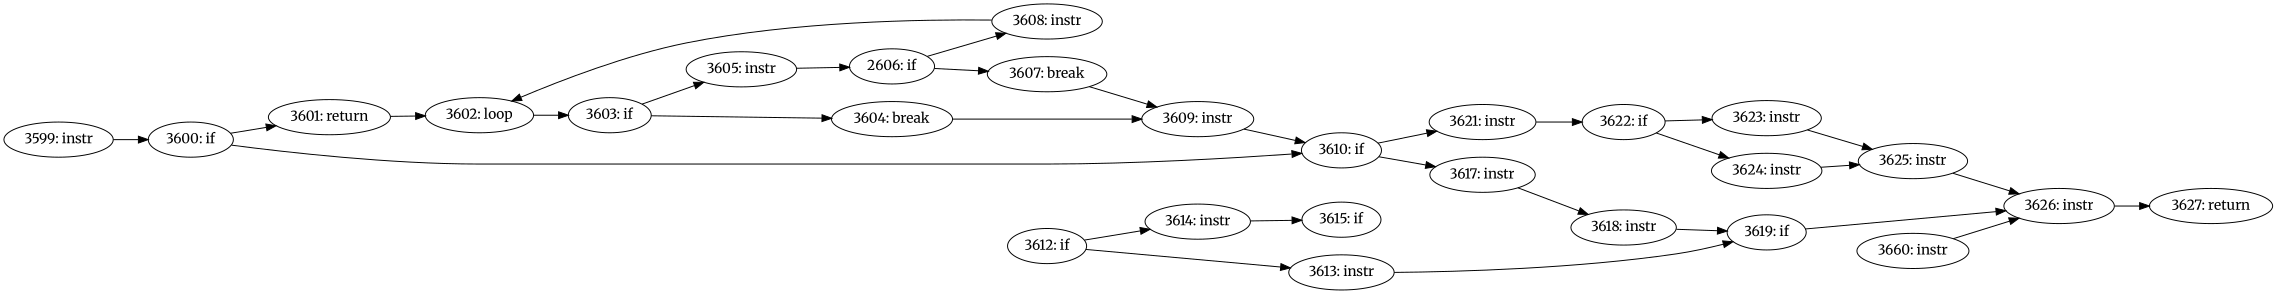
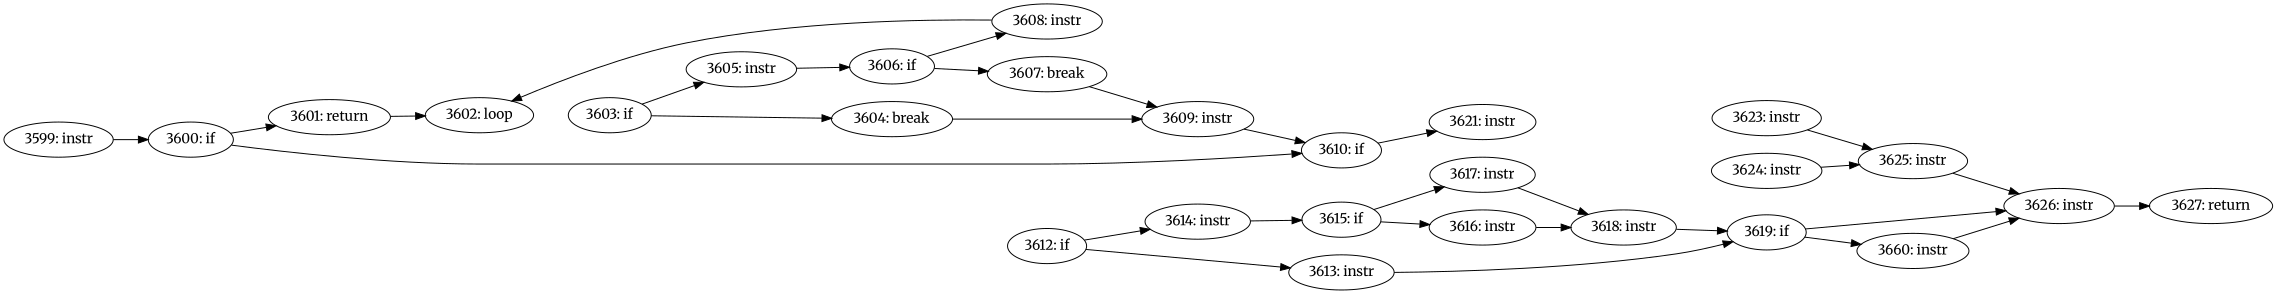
(892, 66) -> (892, 66)
(546, 115) -> none
(1624, 122) -> none
(1402, 161) -> (1404, 200)
none -> (1483, 227)
none -> (1828, 240)
